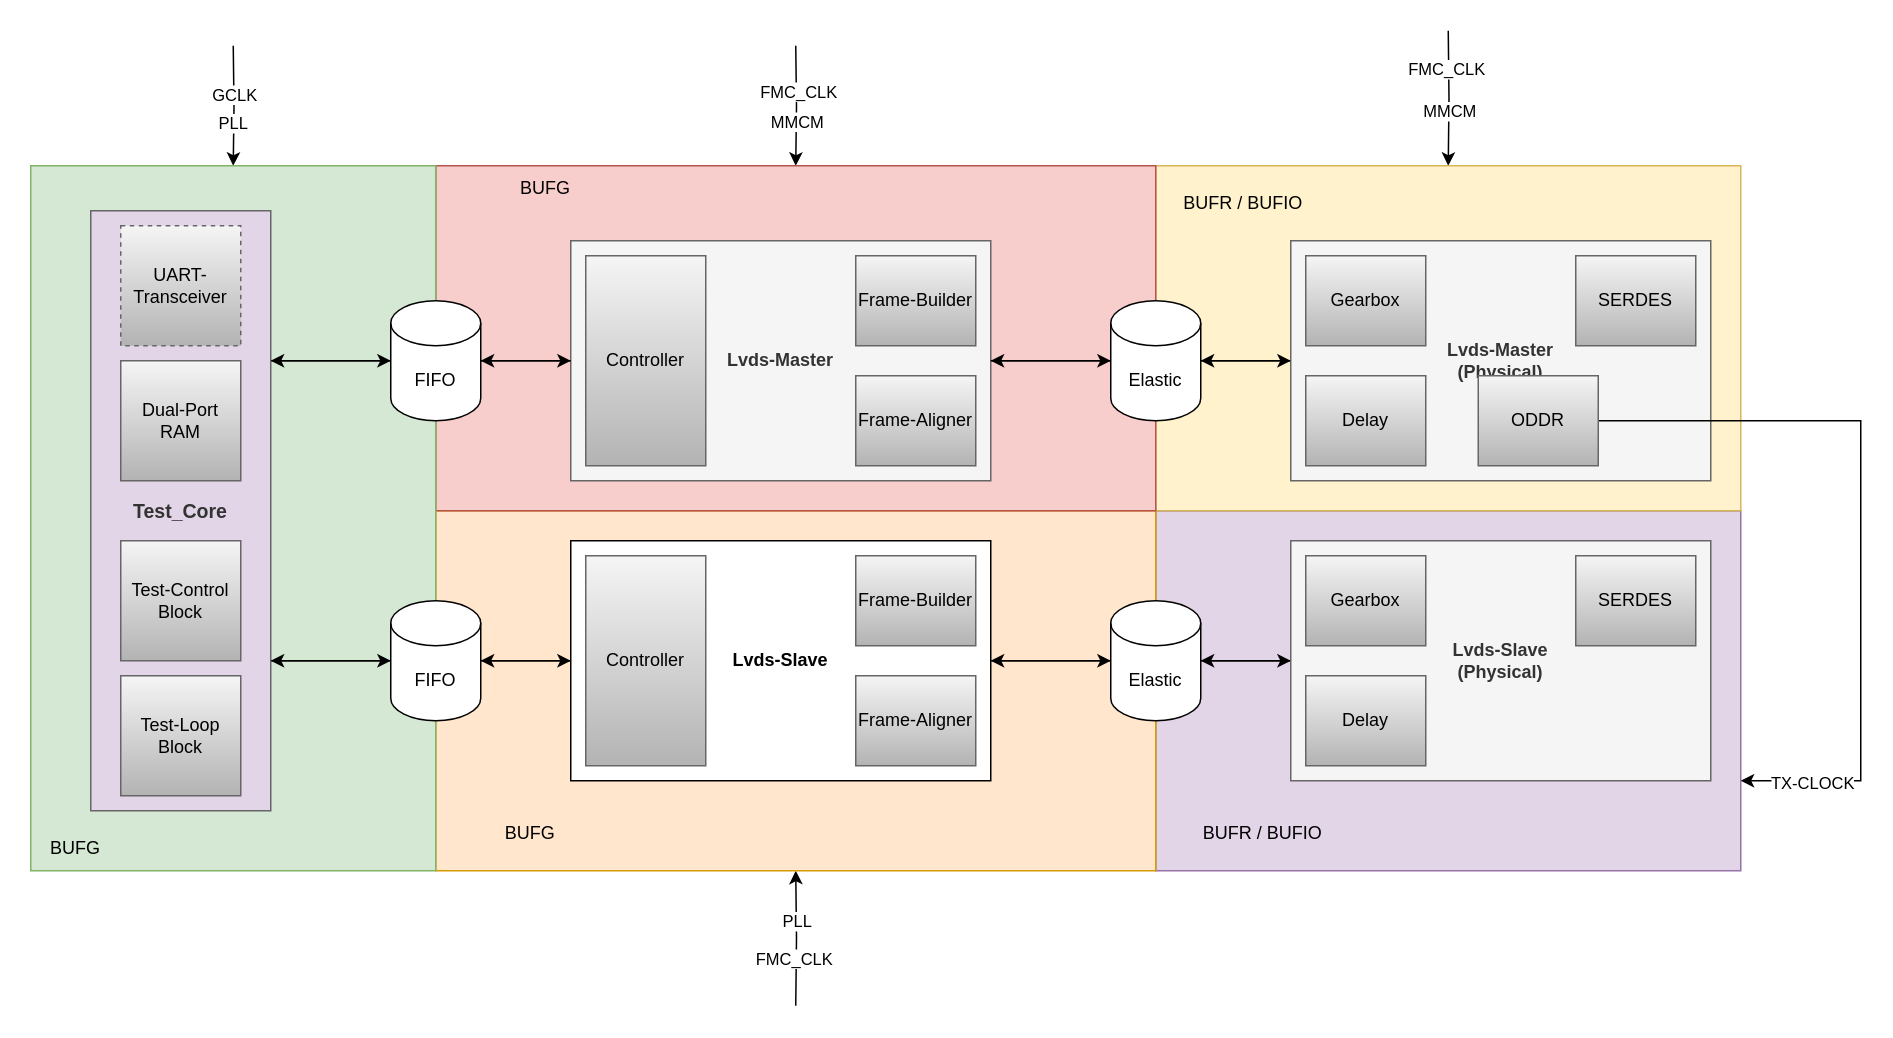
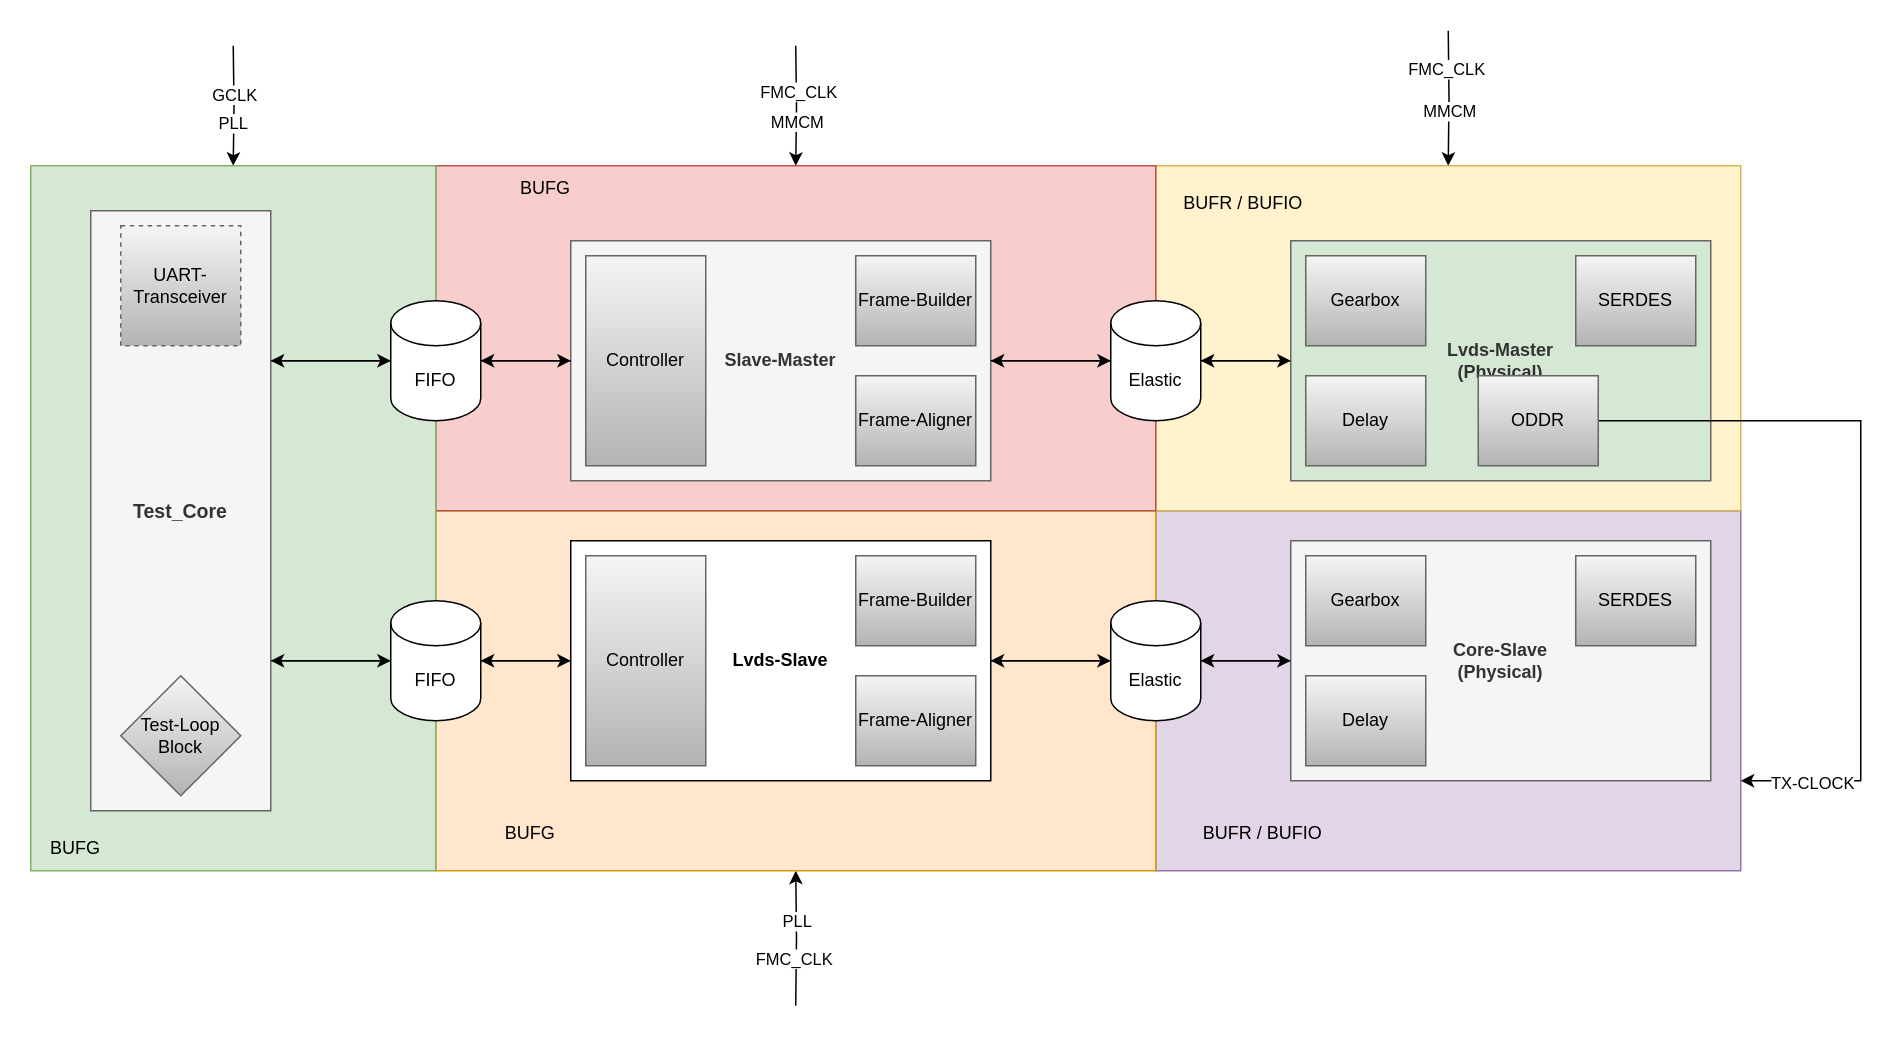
(781, 361) -> (781, 361)
(1501, 361) -> (1501, 361)
(181, 421) -> none
(181, 511) -> (181, 511)
(181, 601) -> none
(1501, 661) -> (1501, 661)
(181, 736) -> (181, 736)
